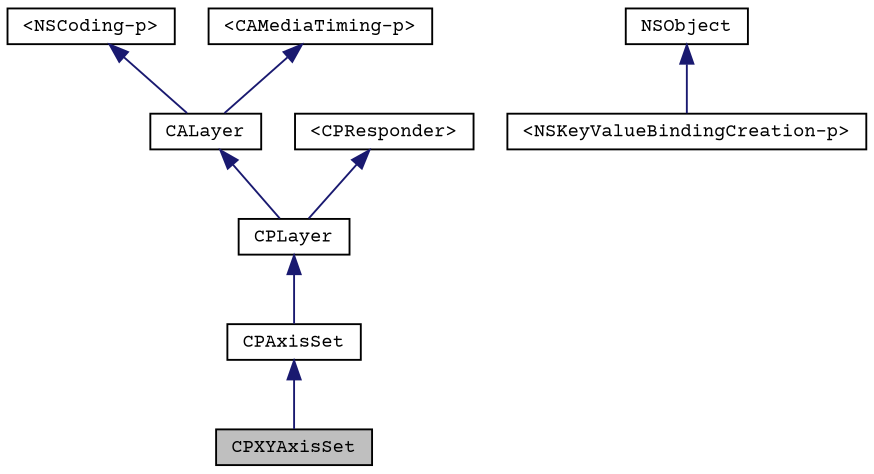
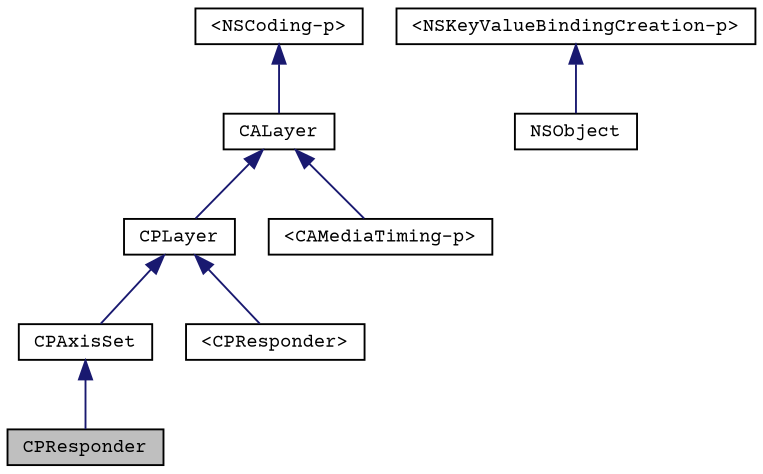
(256, 85) -> (337, 191)
(687, 89) -> (576, 89)
(333, 192) -> (234, 296)
(294, 447) -> (86, 447)
